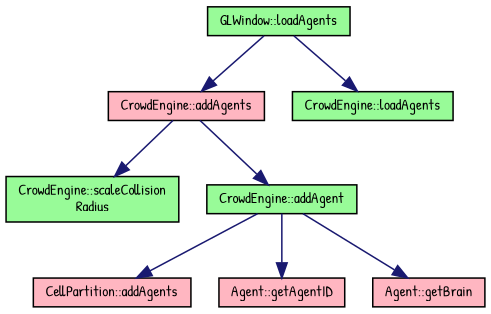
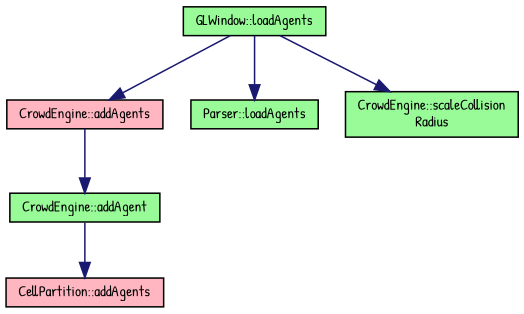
(373, 106) -> (255, 114)
(149, 143) -> (328, 60)
(282, 292) -> none
(429, 292) -> none
